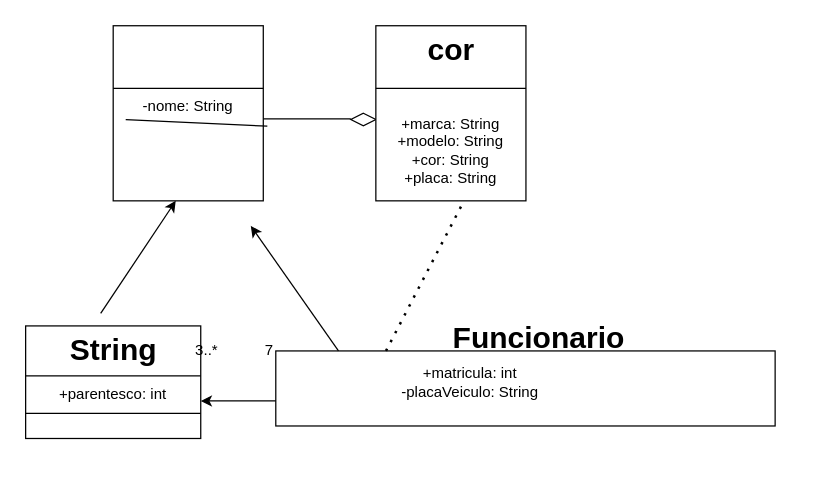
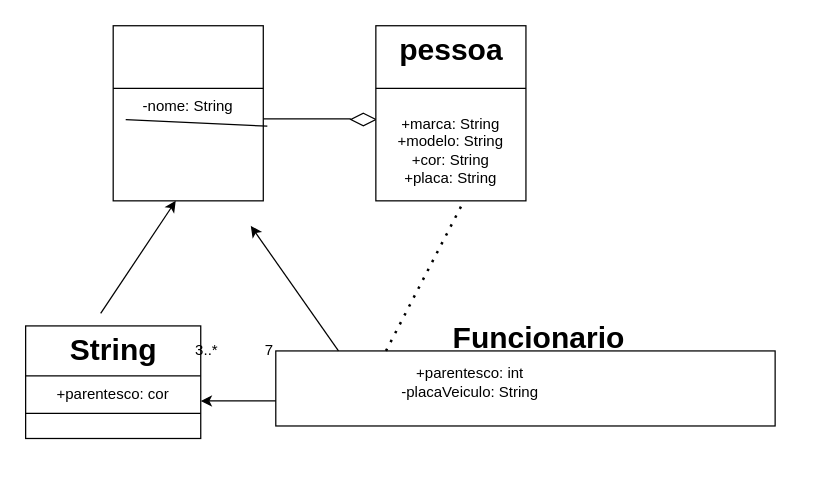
(451, 51) -> (451, 51)
(470, 382) -> (470, 382)
(113, 394) -> (113, 394)
